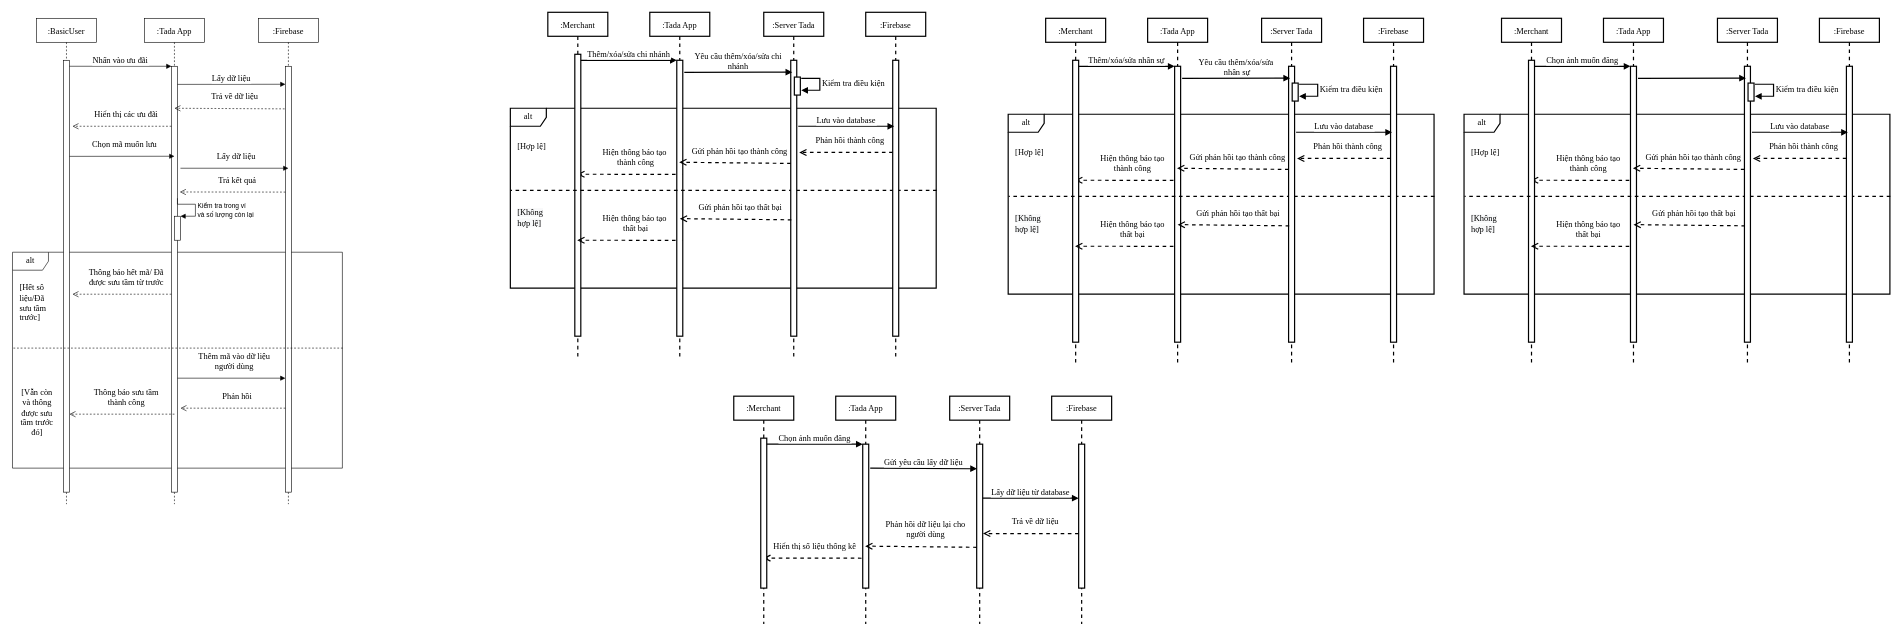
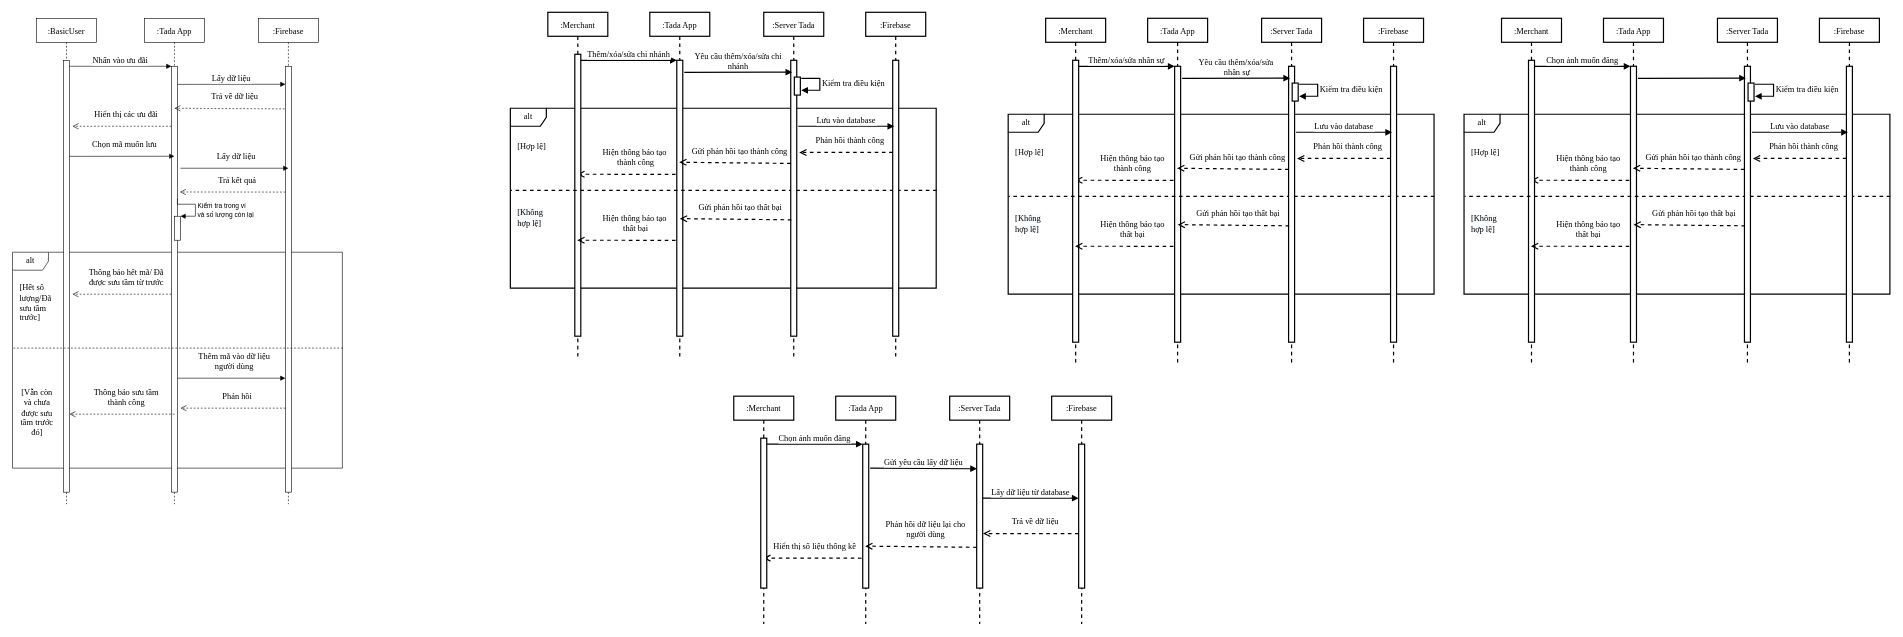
(37, 304) -> (37, 304)
(37, 414) -> (37, 414)
